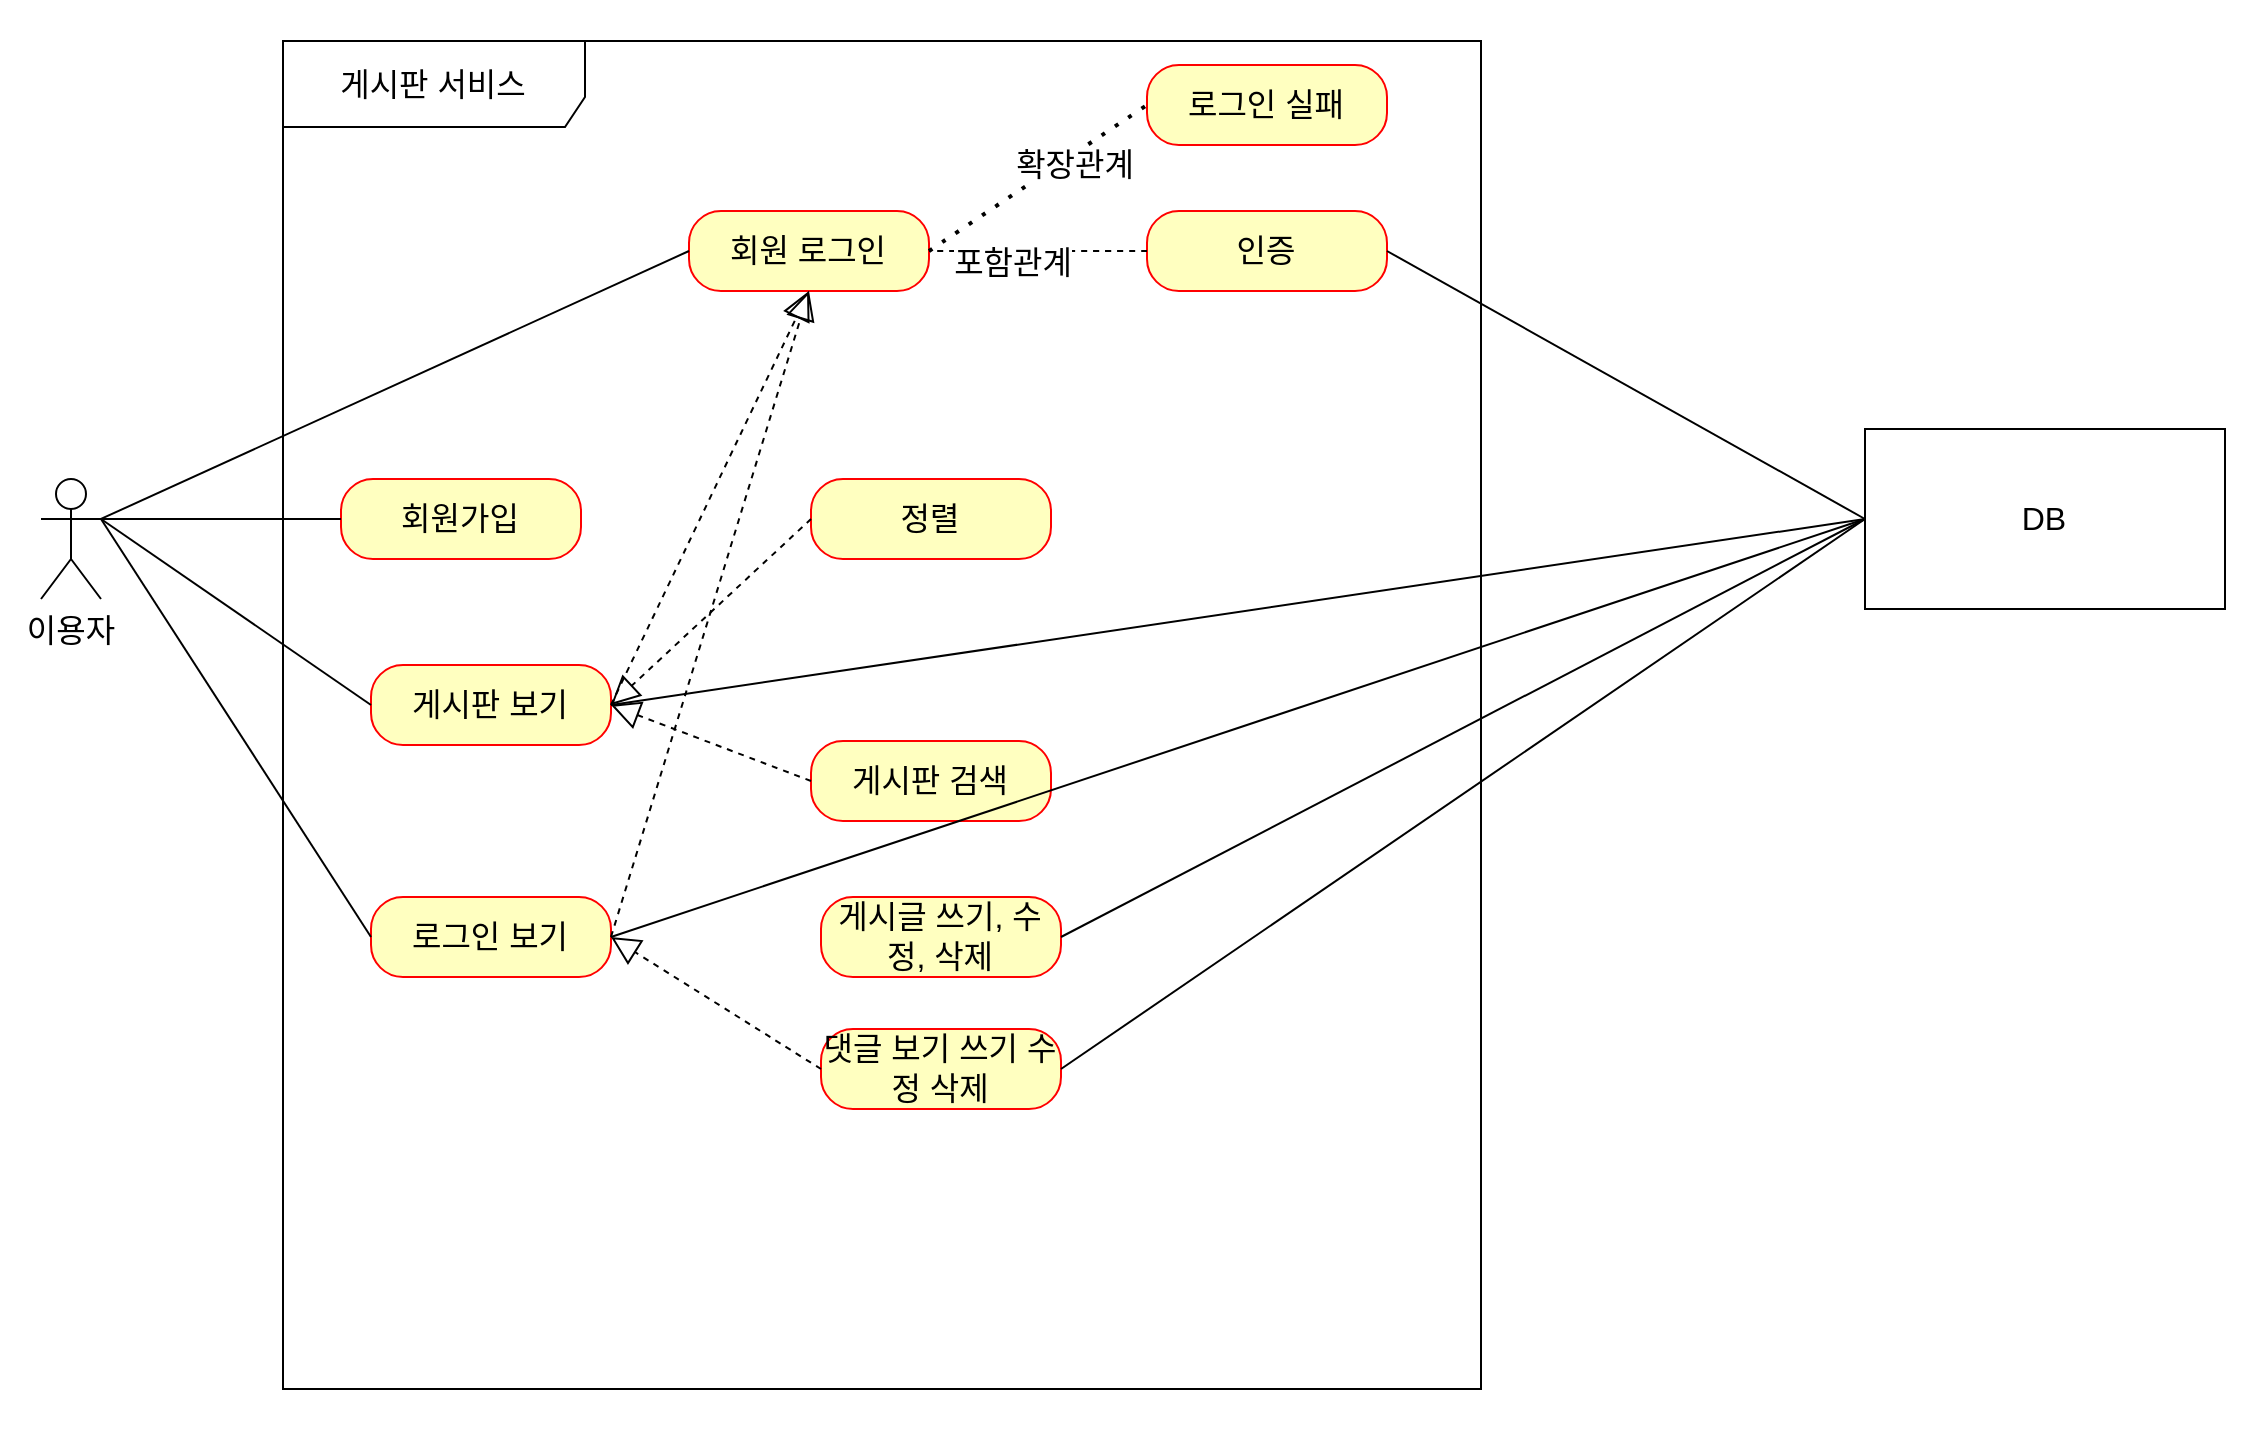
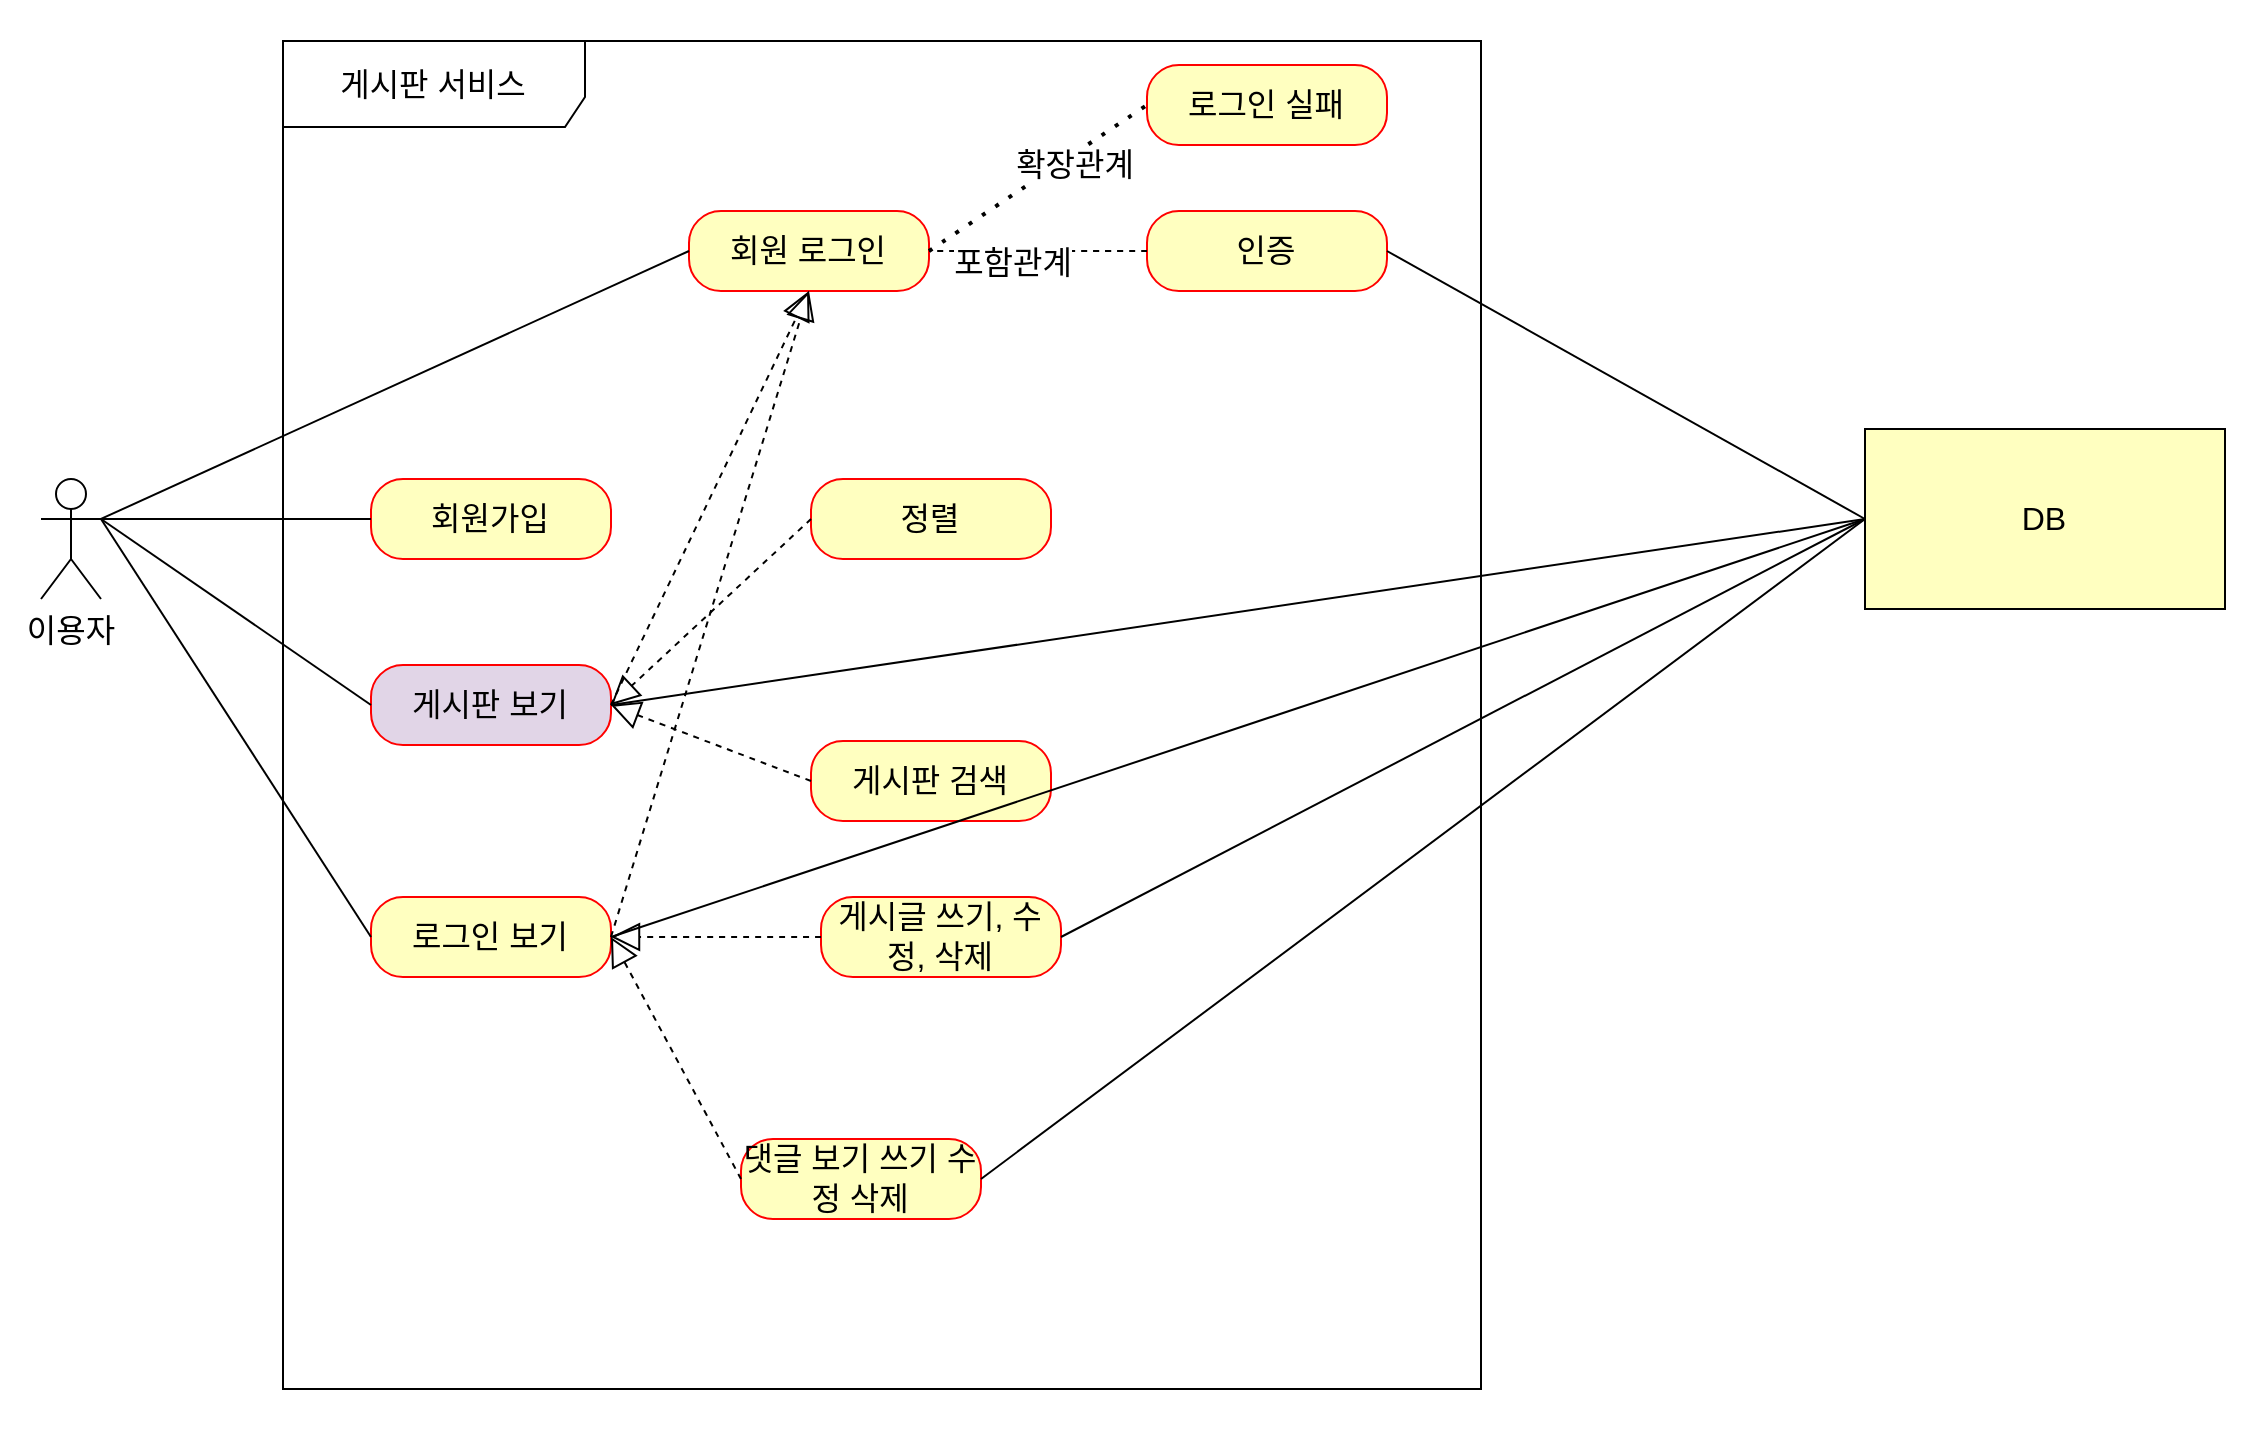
(461, 519) -> (491, 519)
(2045, 519) -> (2045, 519)
(491, 705) -> (491, 705)
none -> (729, 937)
(941, 1069) -> (861, 1179)
